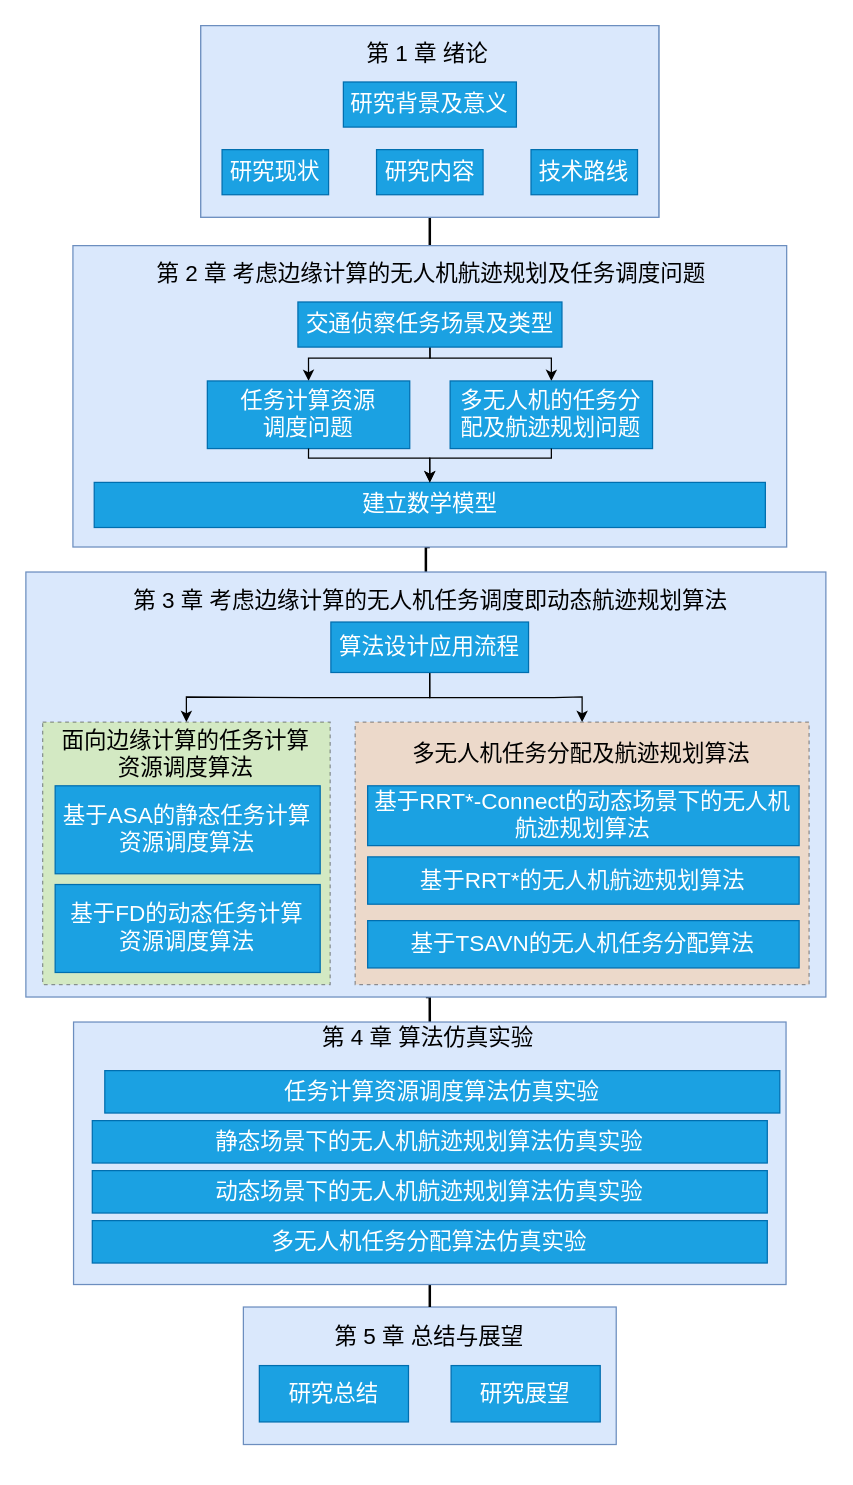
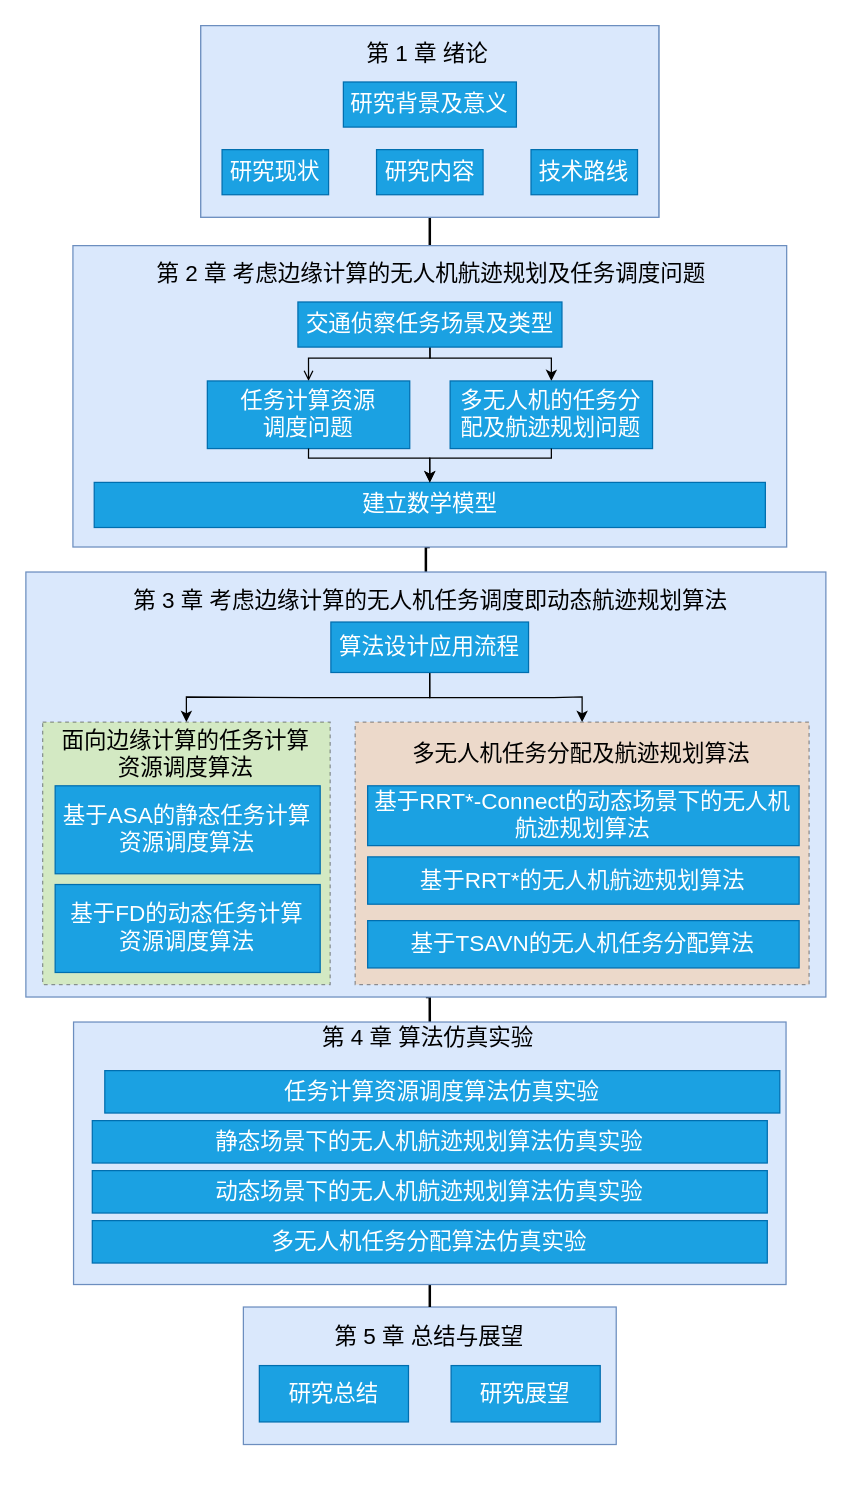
(308, 371) -> (308, 373)
